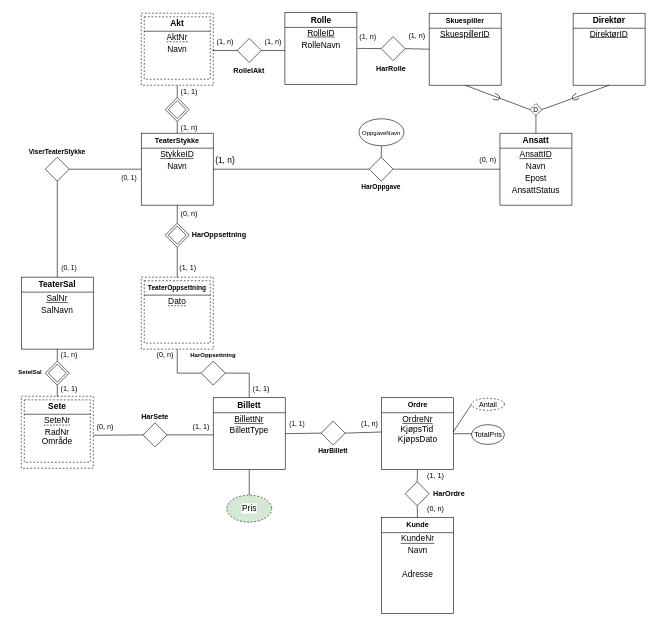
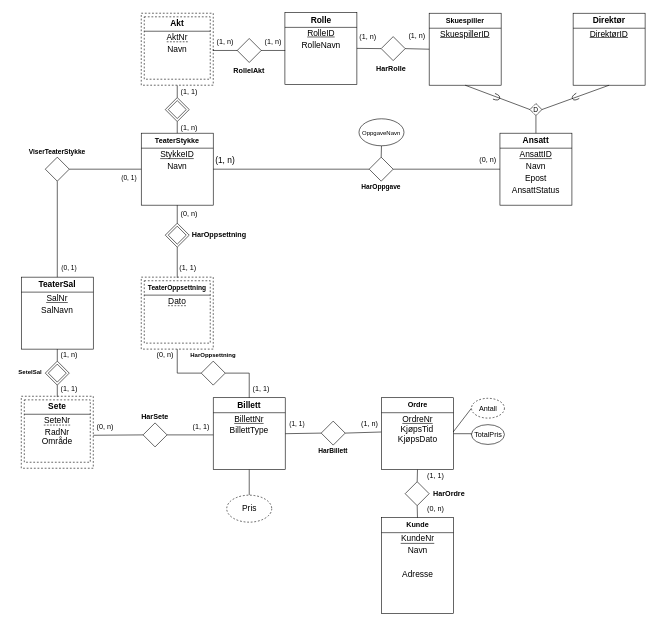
(488, 404) -> (488, 408)
(249, 509) -> (249, 509)
